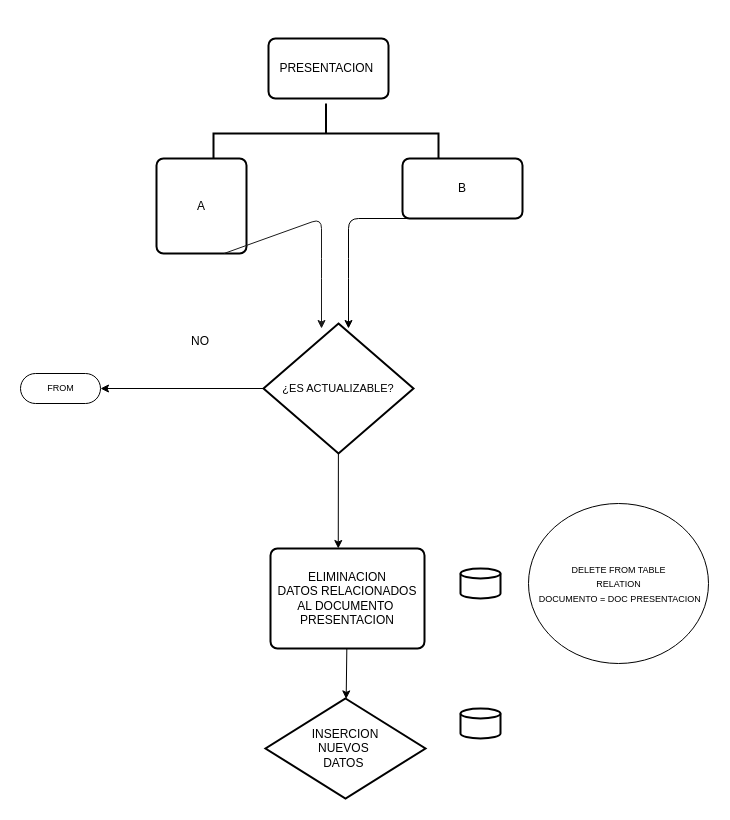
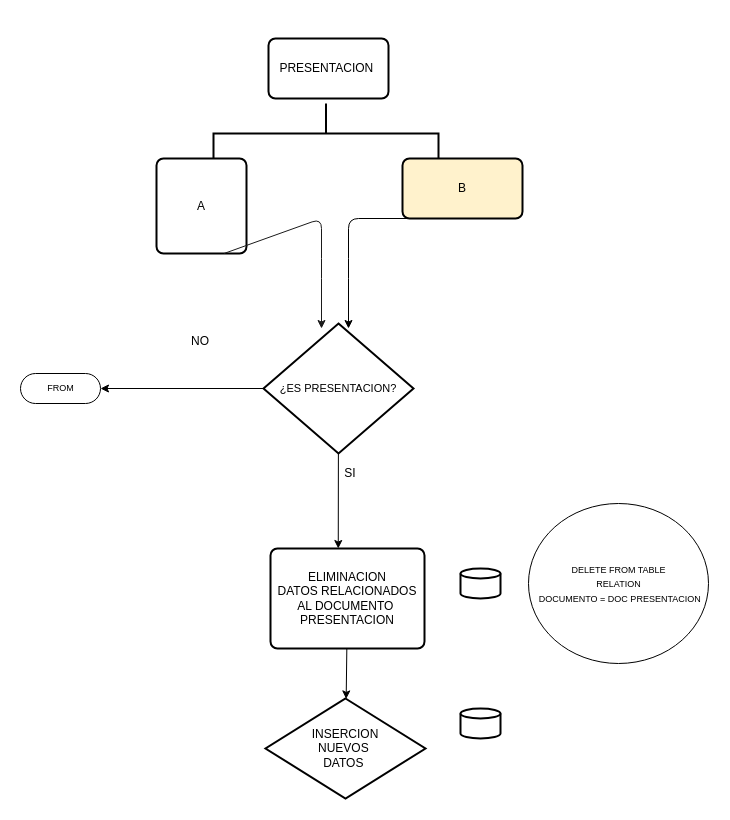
(463, 189) -> (463, 189)
(339, 389) -> (339, 389)
none -> (351, 474)
